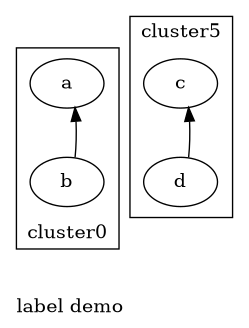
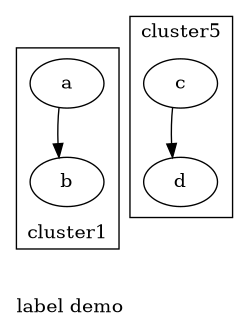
(76, 139) -> (58, 126)
(190, 139) -> (171, 126)
(68, 233) -> (68, 233)
